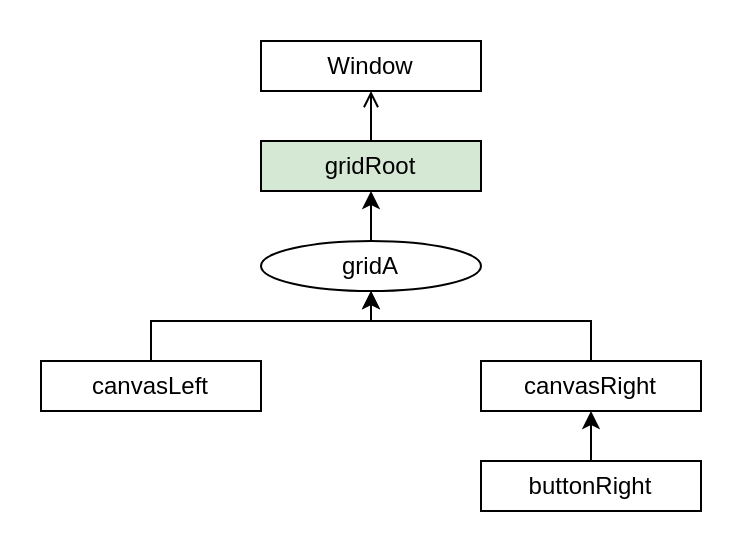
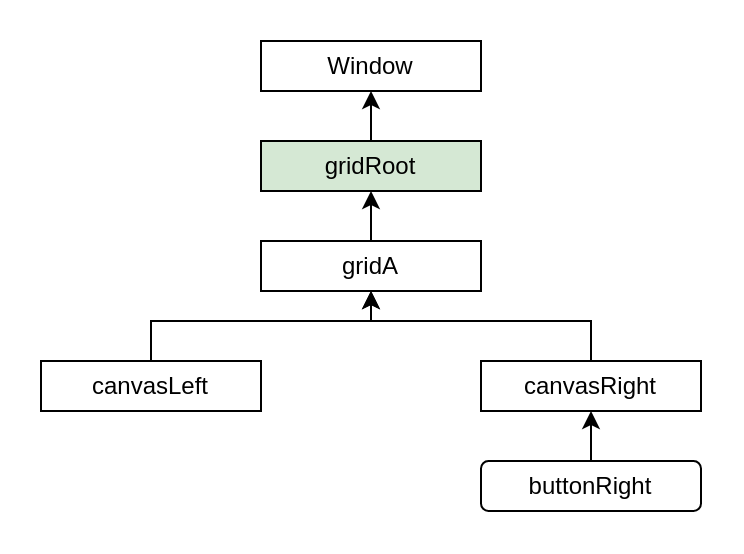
(371, 103) -> (371, 106)
(371, 266) -> (371, 266)
(591, 486) -> (591, 486)
